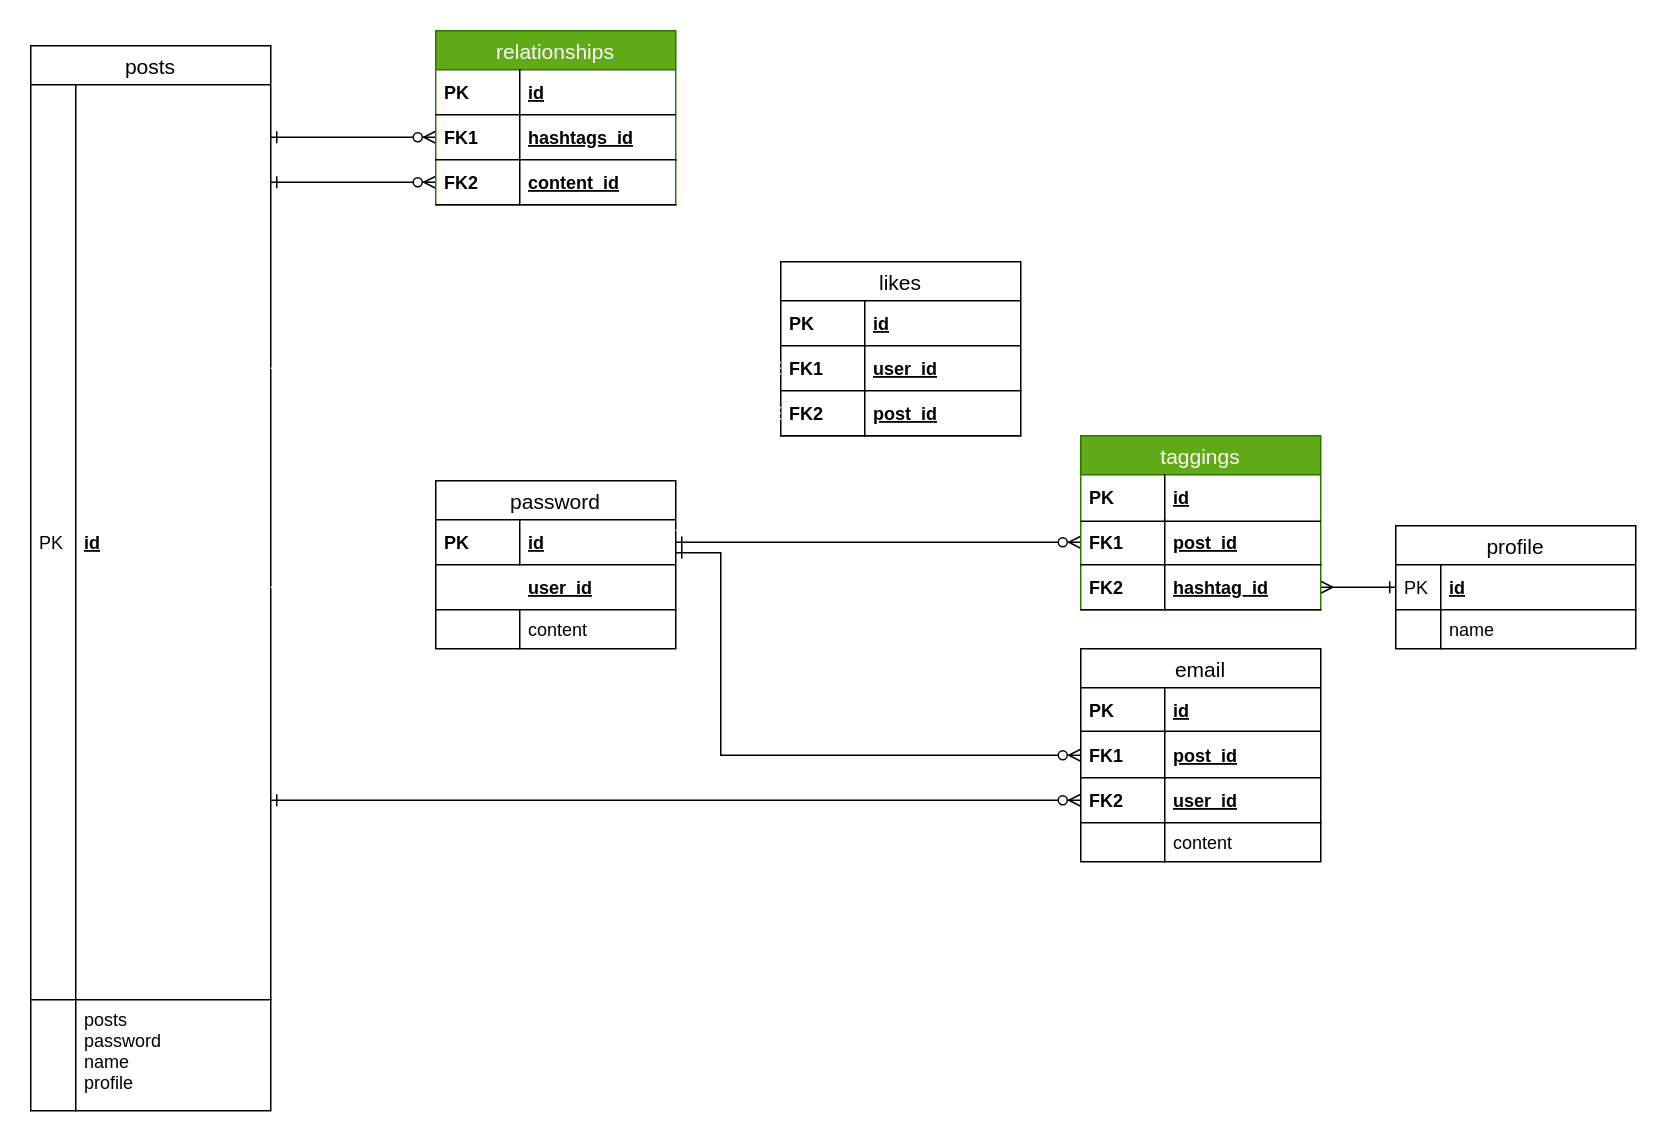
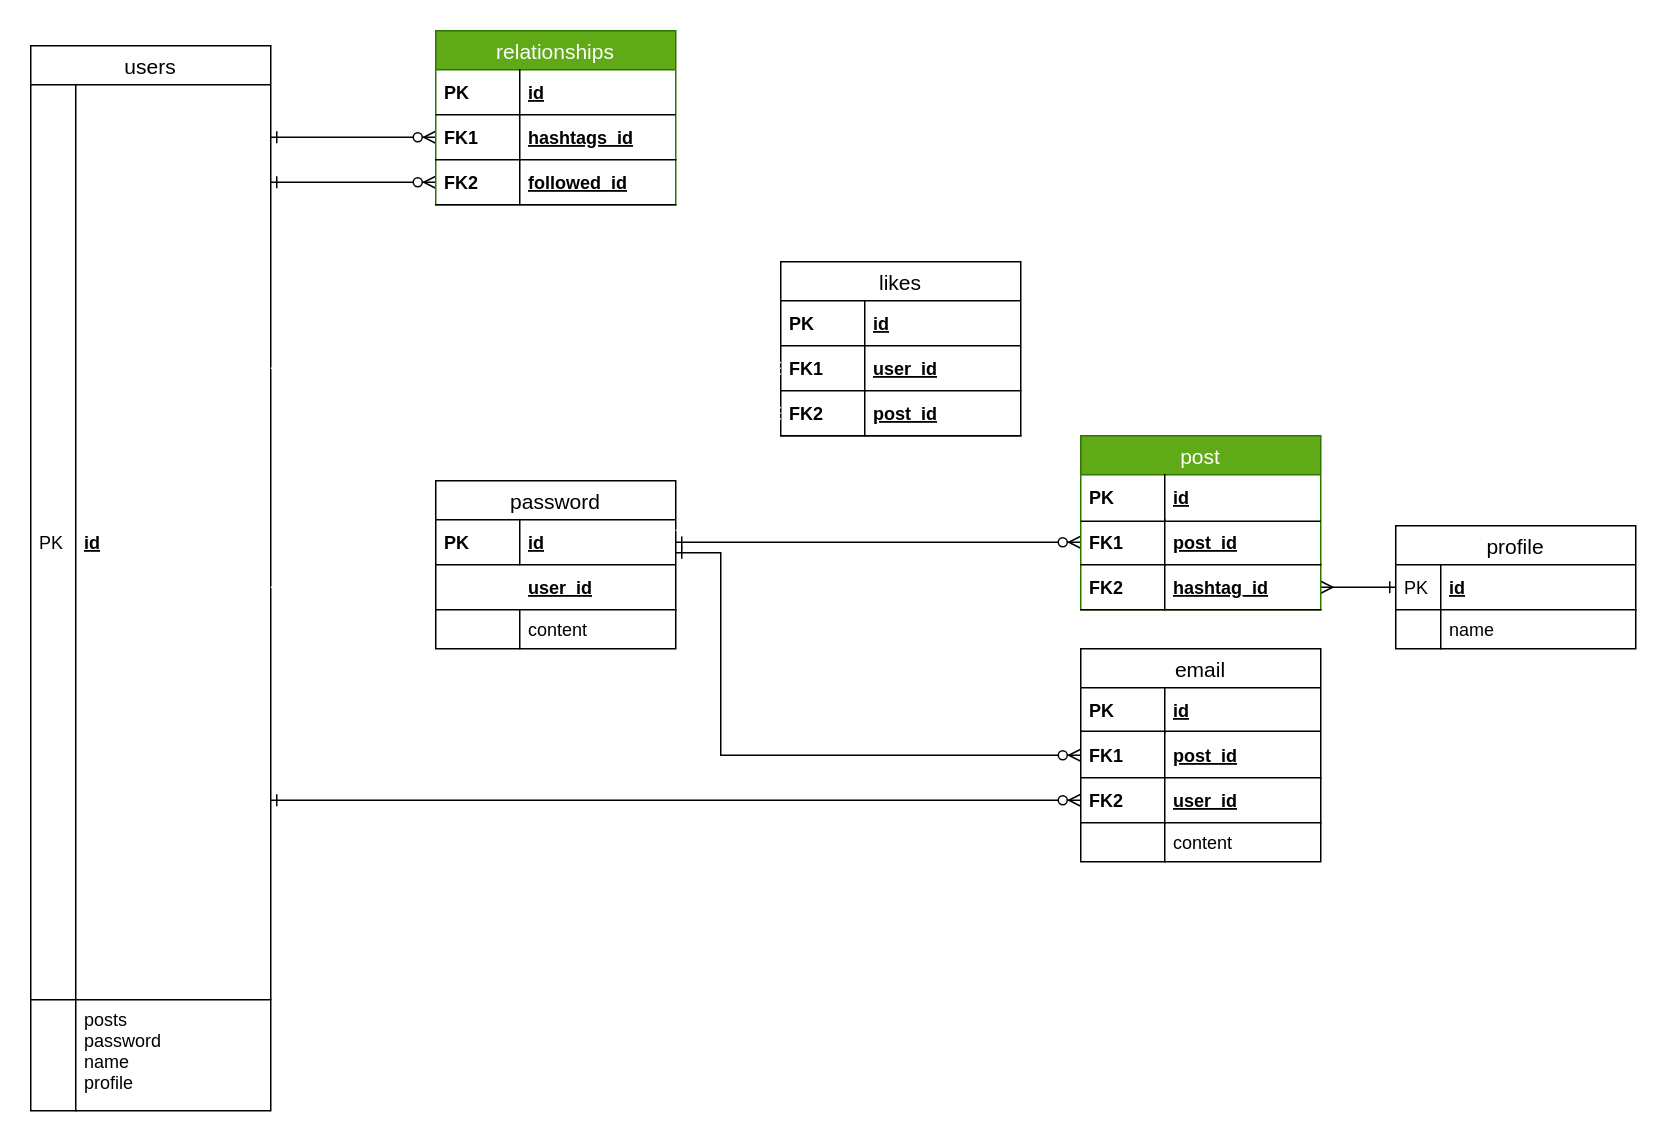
(150, 67) -> (150, 67)
(576, 183) -> (576, 183)
(1200, 457) -> (1200, 457)
